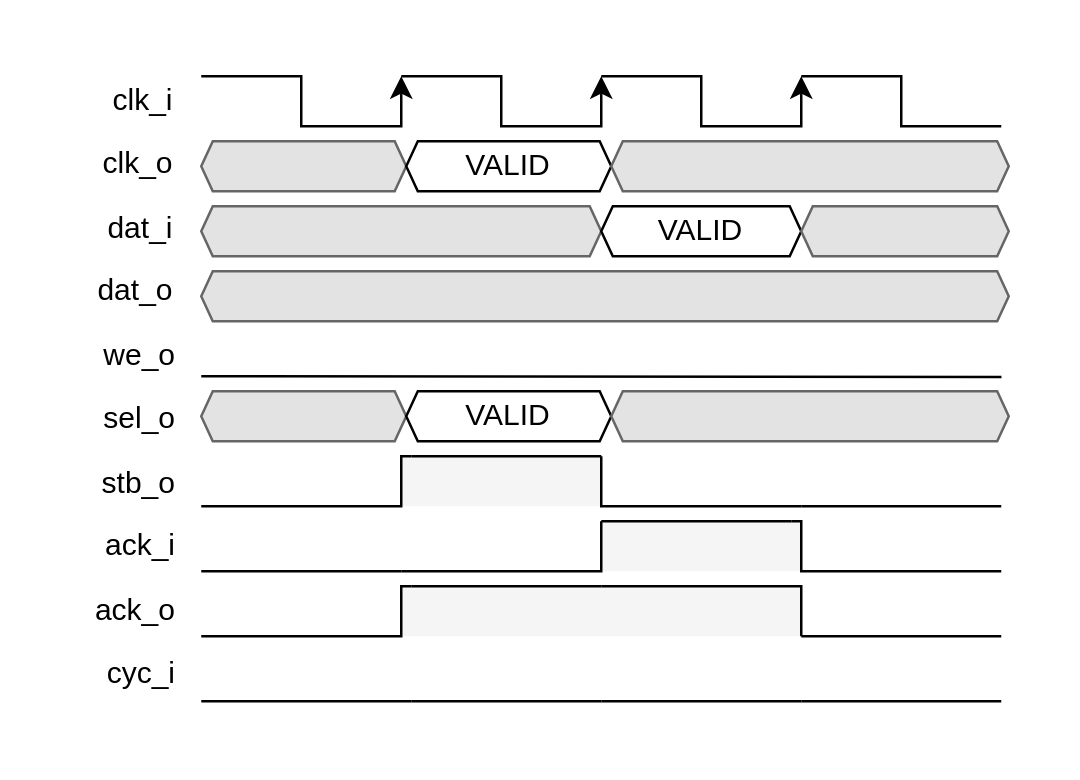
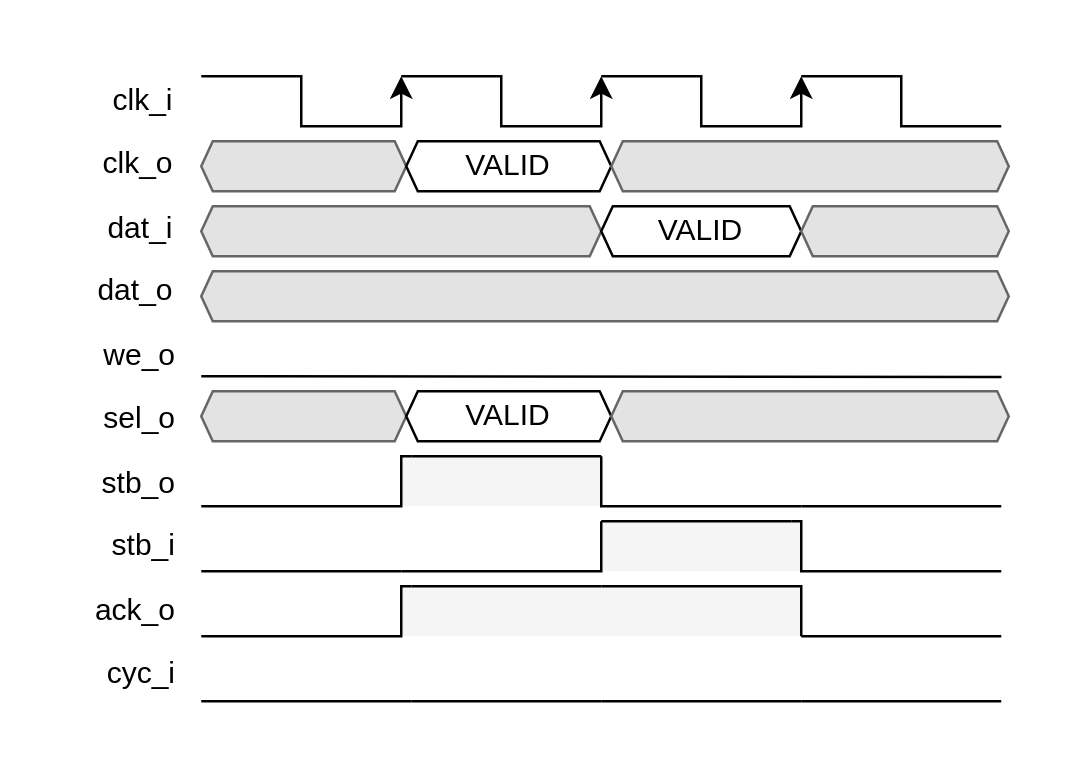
(138, 546) -> (138, 546)
